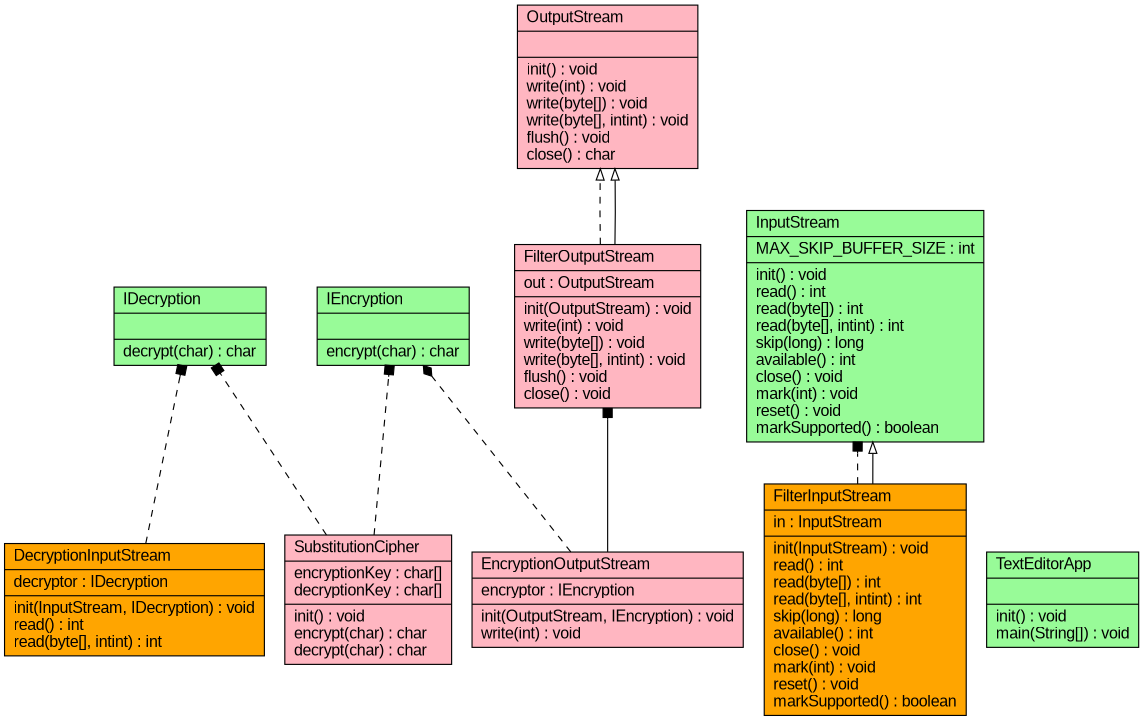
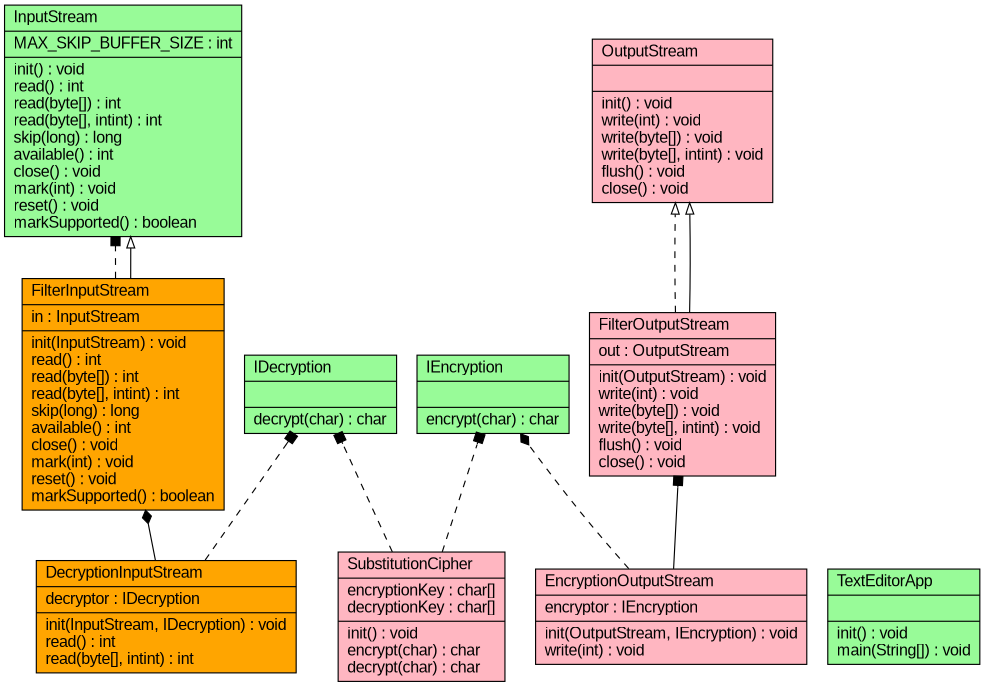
(571, 155) -> (645, 189)
none -> (152, 542)
